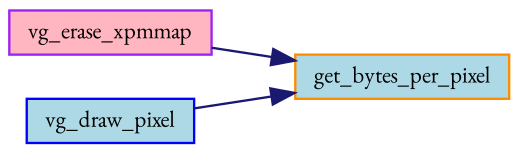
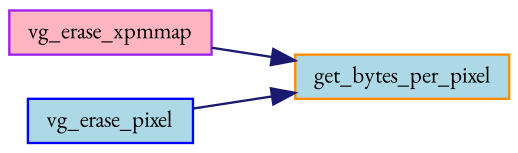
(110, 121) -> (110, 121)
